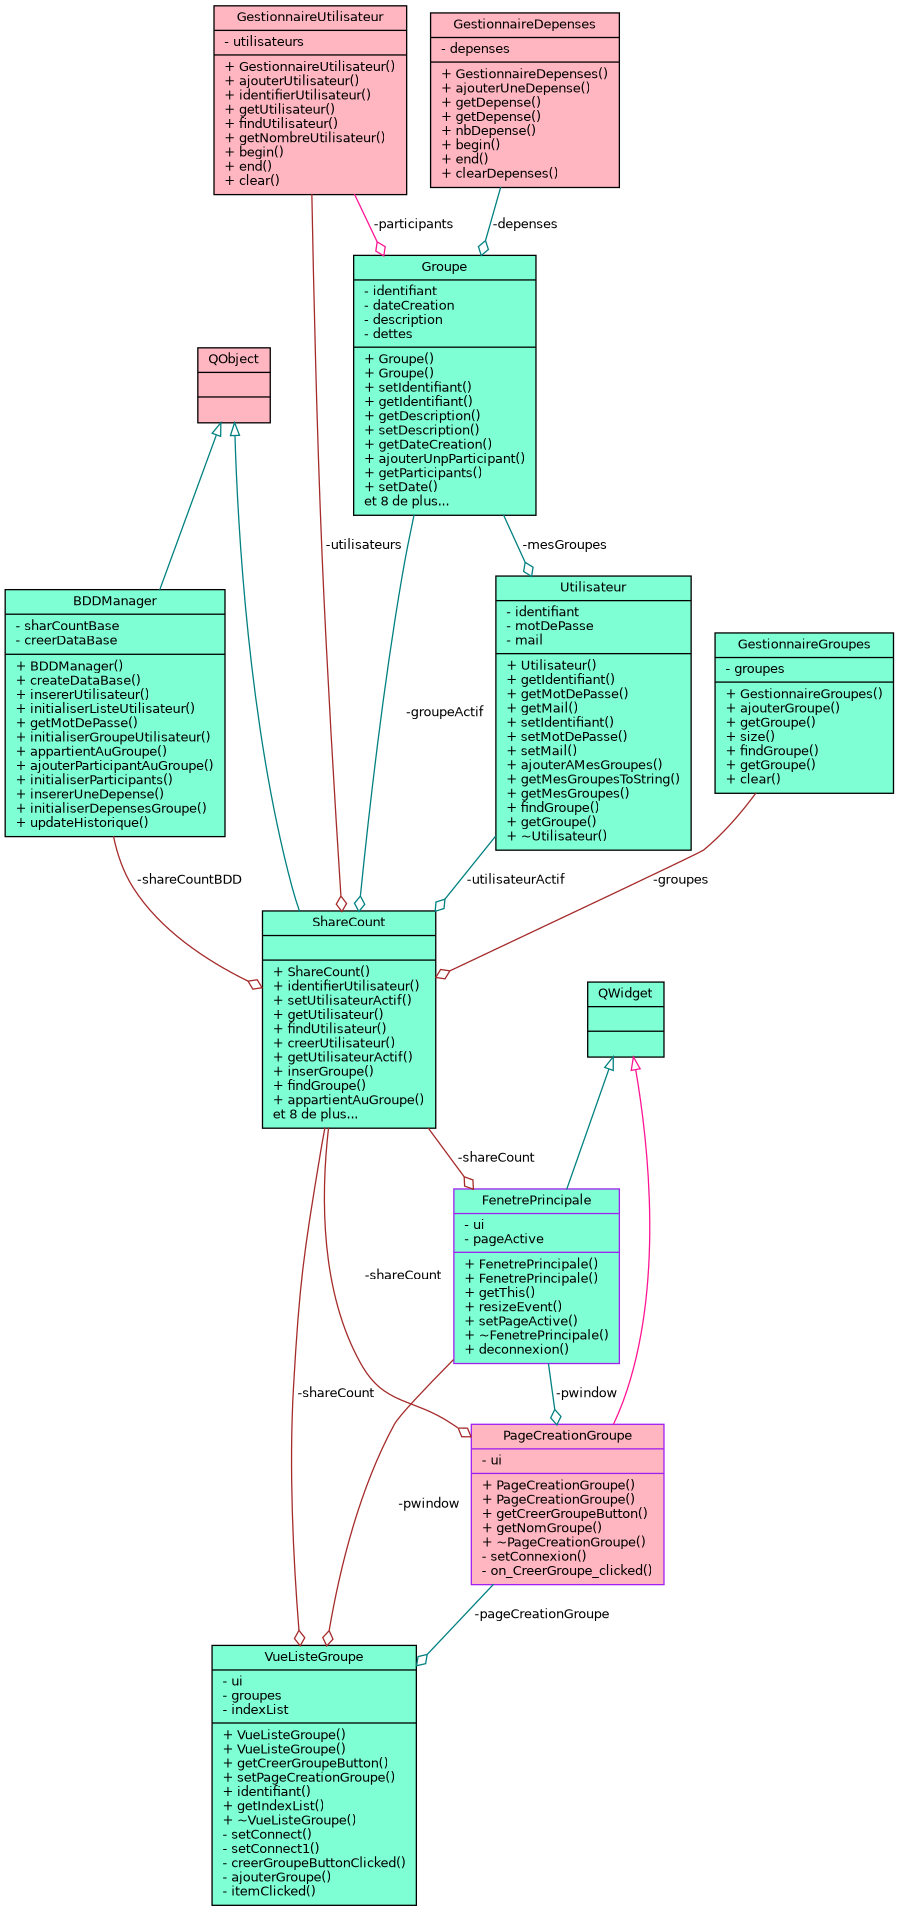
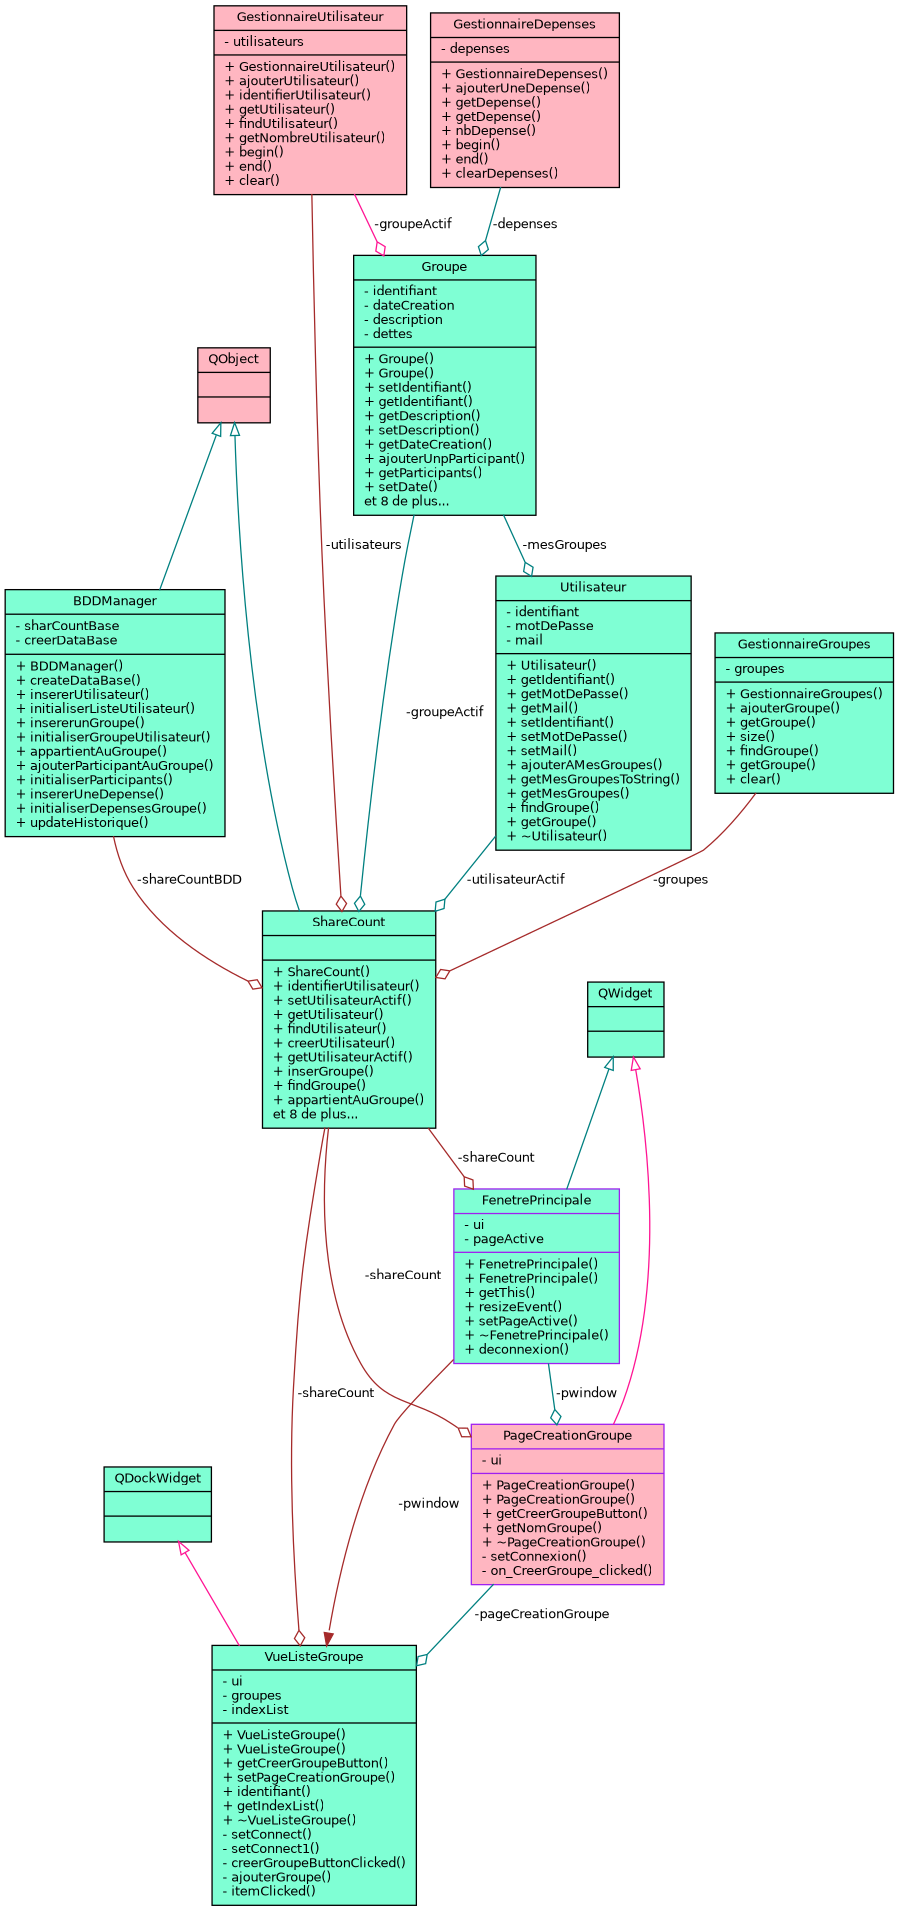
(412, 225) -> (412, 225)
(77, 723) -> (80, 723)
(368, 1483) -> (368, 1483)
none -> (158, 1504)
